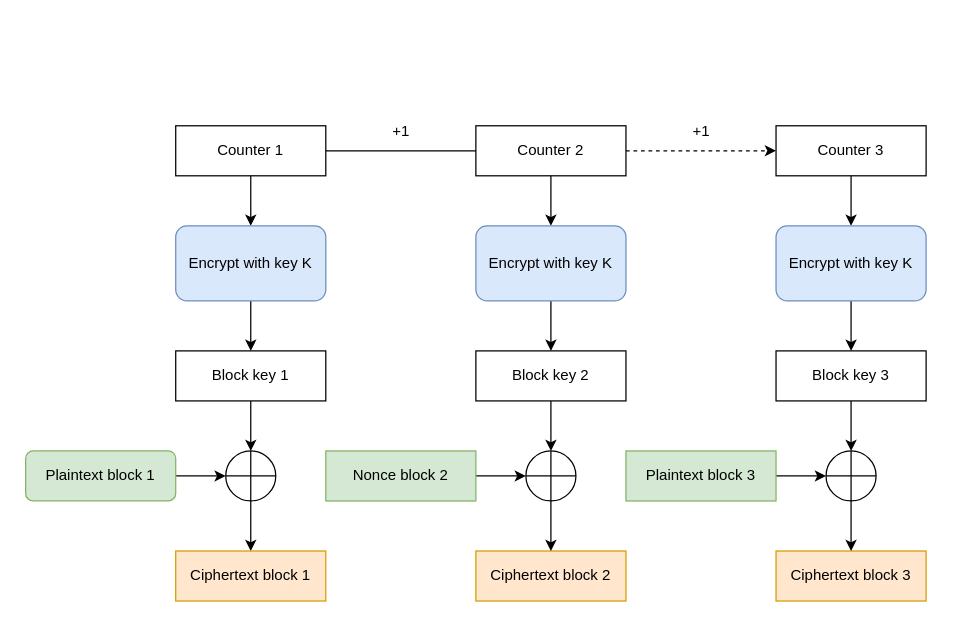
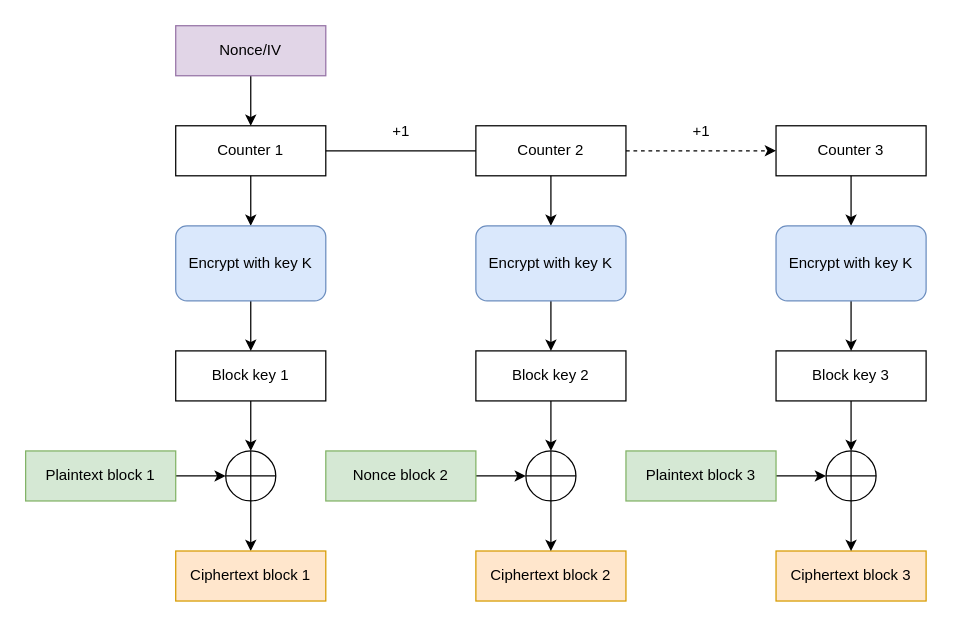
none -> (251, 51)
none -> (251, 97)
(101, 476) -> (101, 476)
